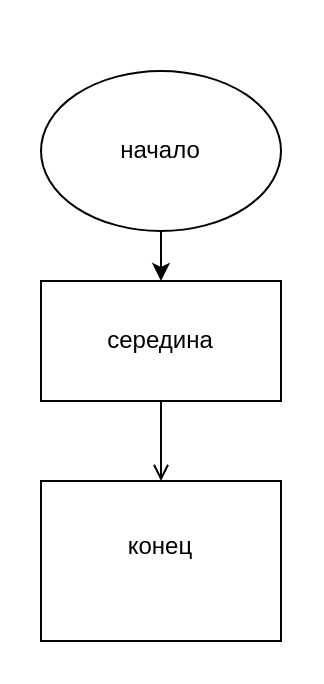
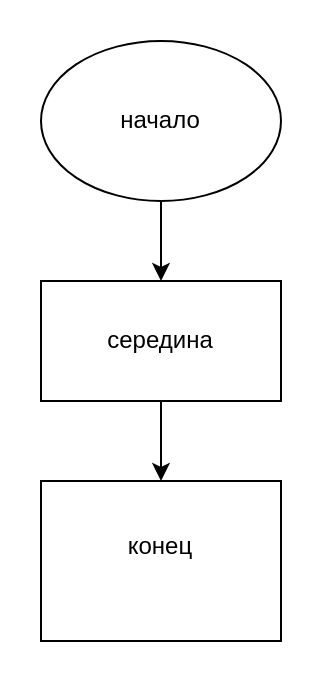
(161, 151) -> (161, 121)
(161, 468) -> (161, 466)
